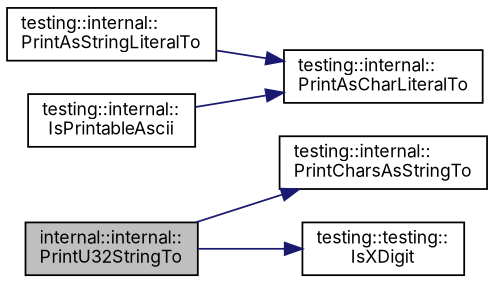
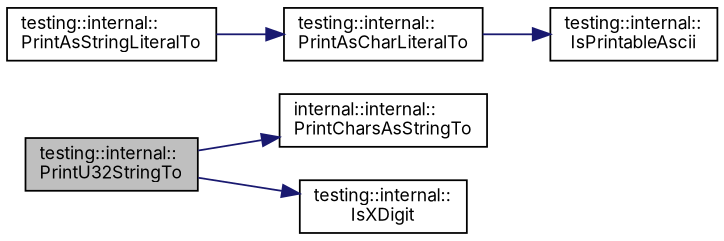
(231, 101) -> (508, 34)
(383, 163) -> (383, 120)
(112, 249) -> (112, 164)
(383, 249) -> (383, 207)
